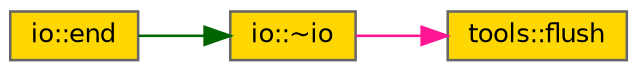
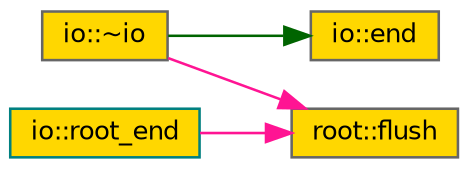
(171, 36) -> (226, 36)
(537, 36) -> (375, 133)
none -> (105, 133)
